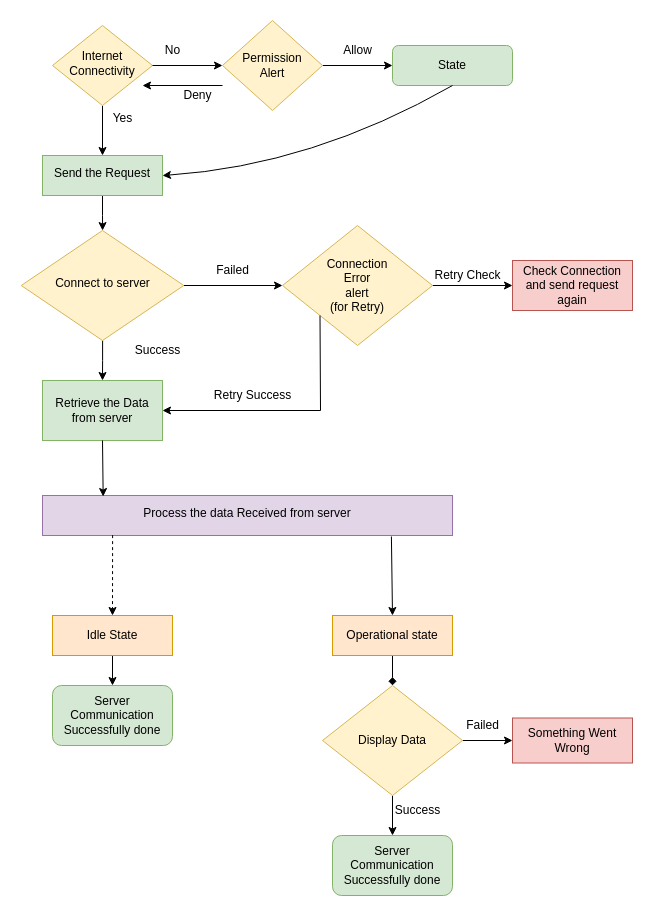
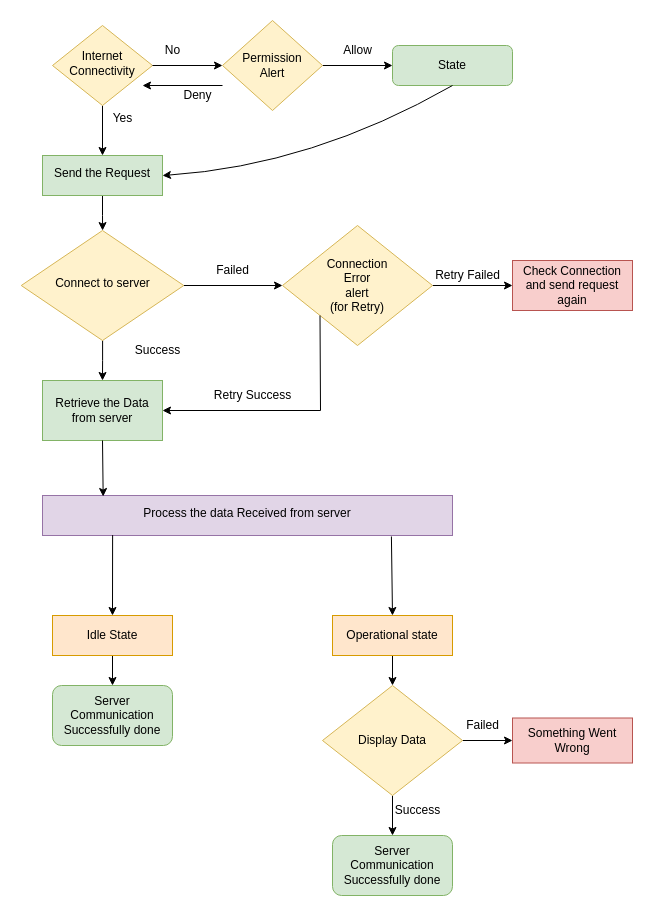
(468, 276) -> (468, 276)
(113, 572) -> (113, 572)
(393, 677) -> (393, 677)
